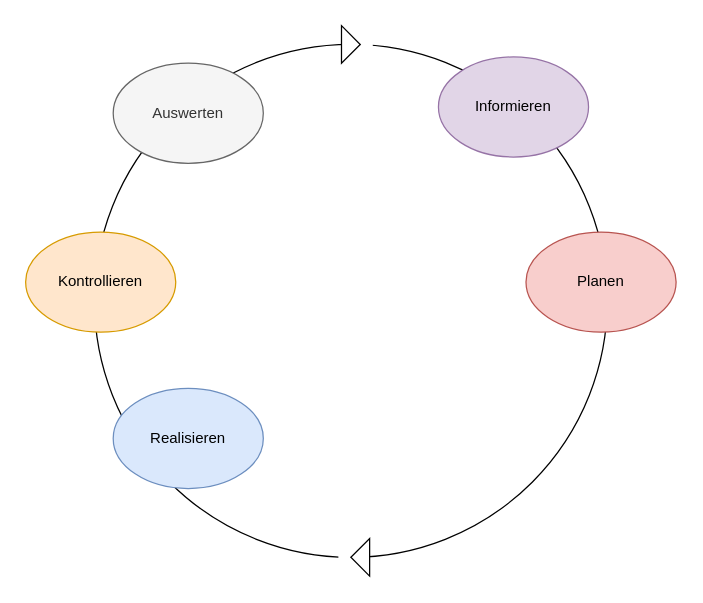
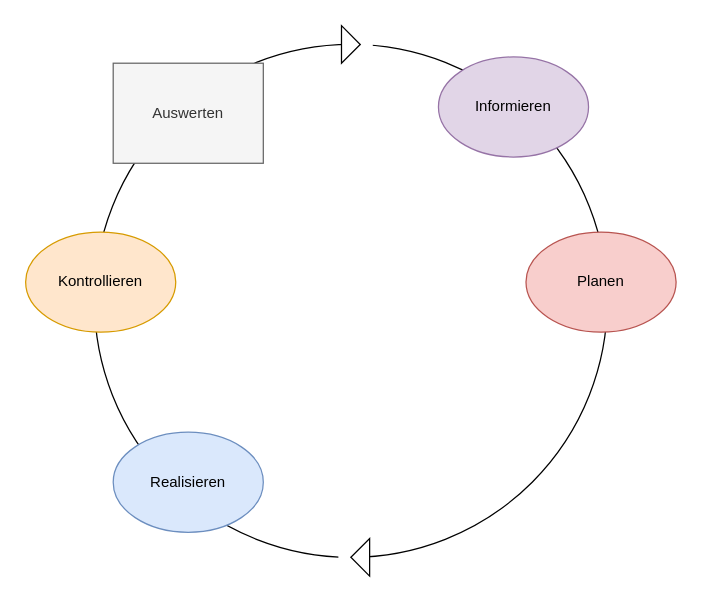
(188, 113) -> (188, 113)
(188, 438) -> (188, 482)
